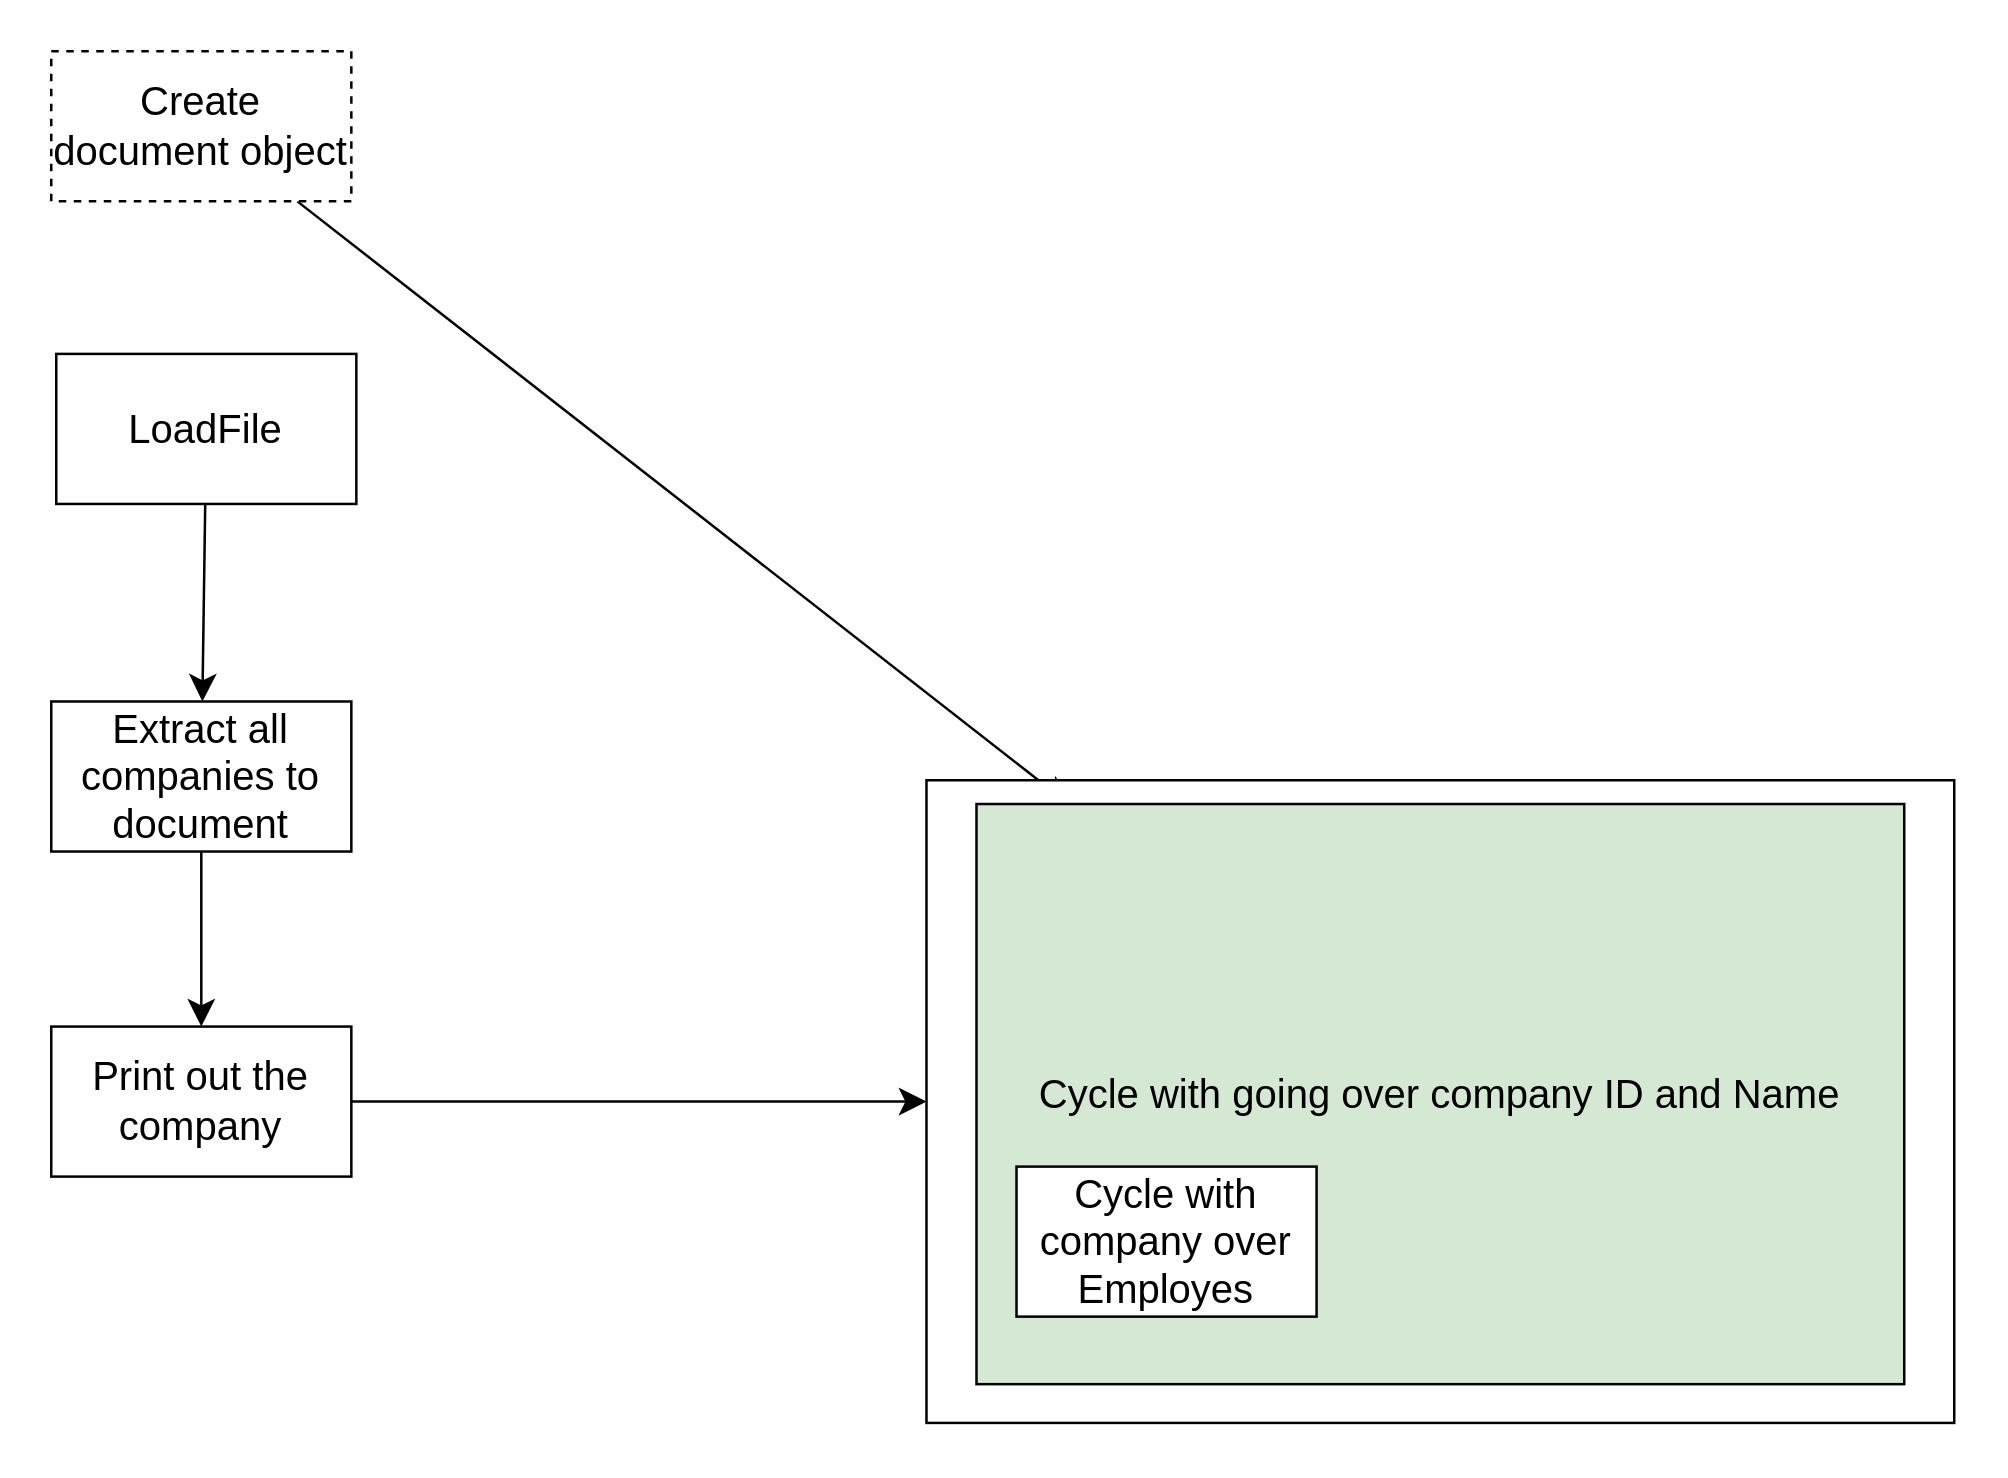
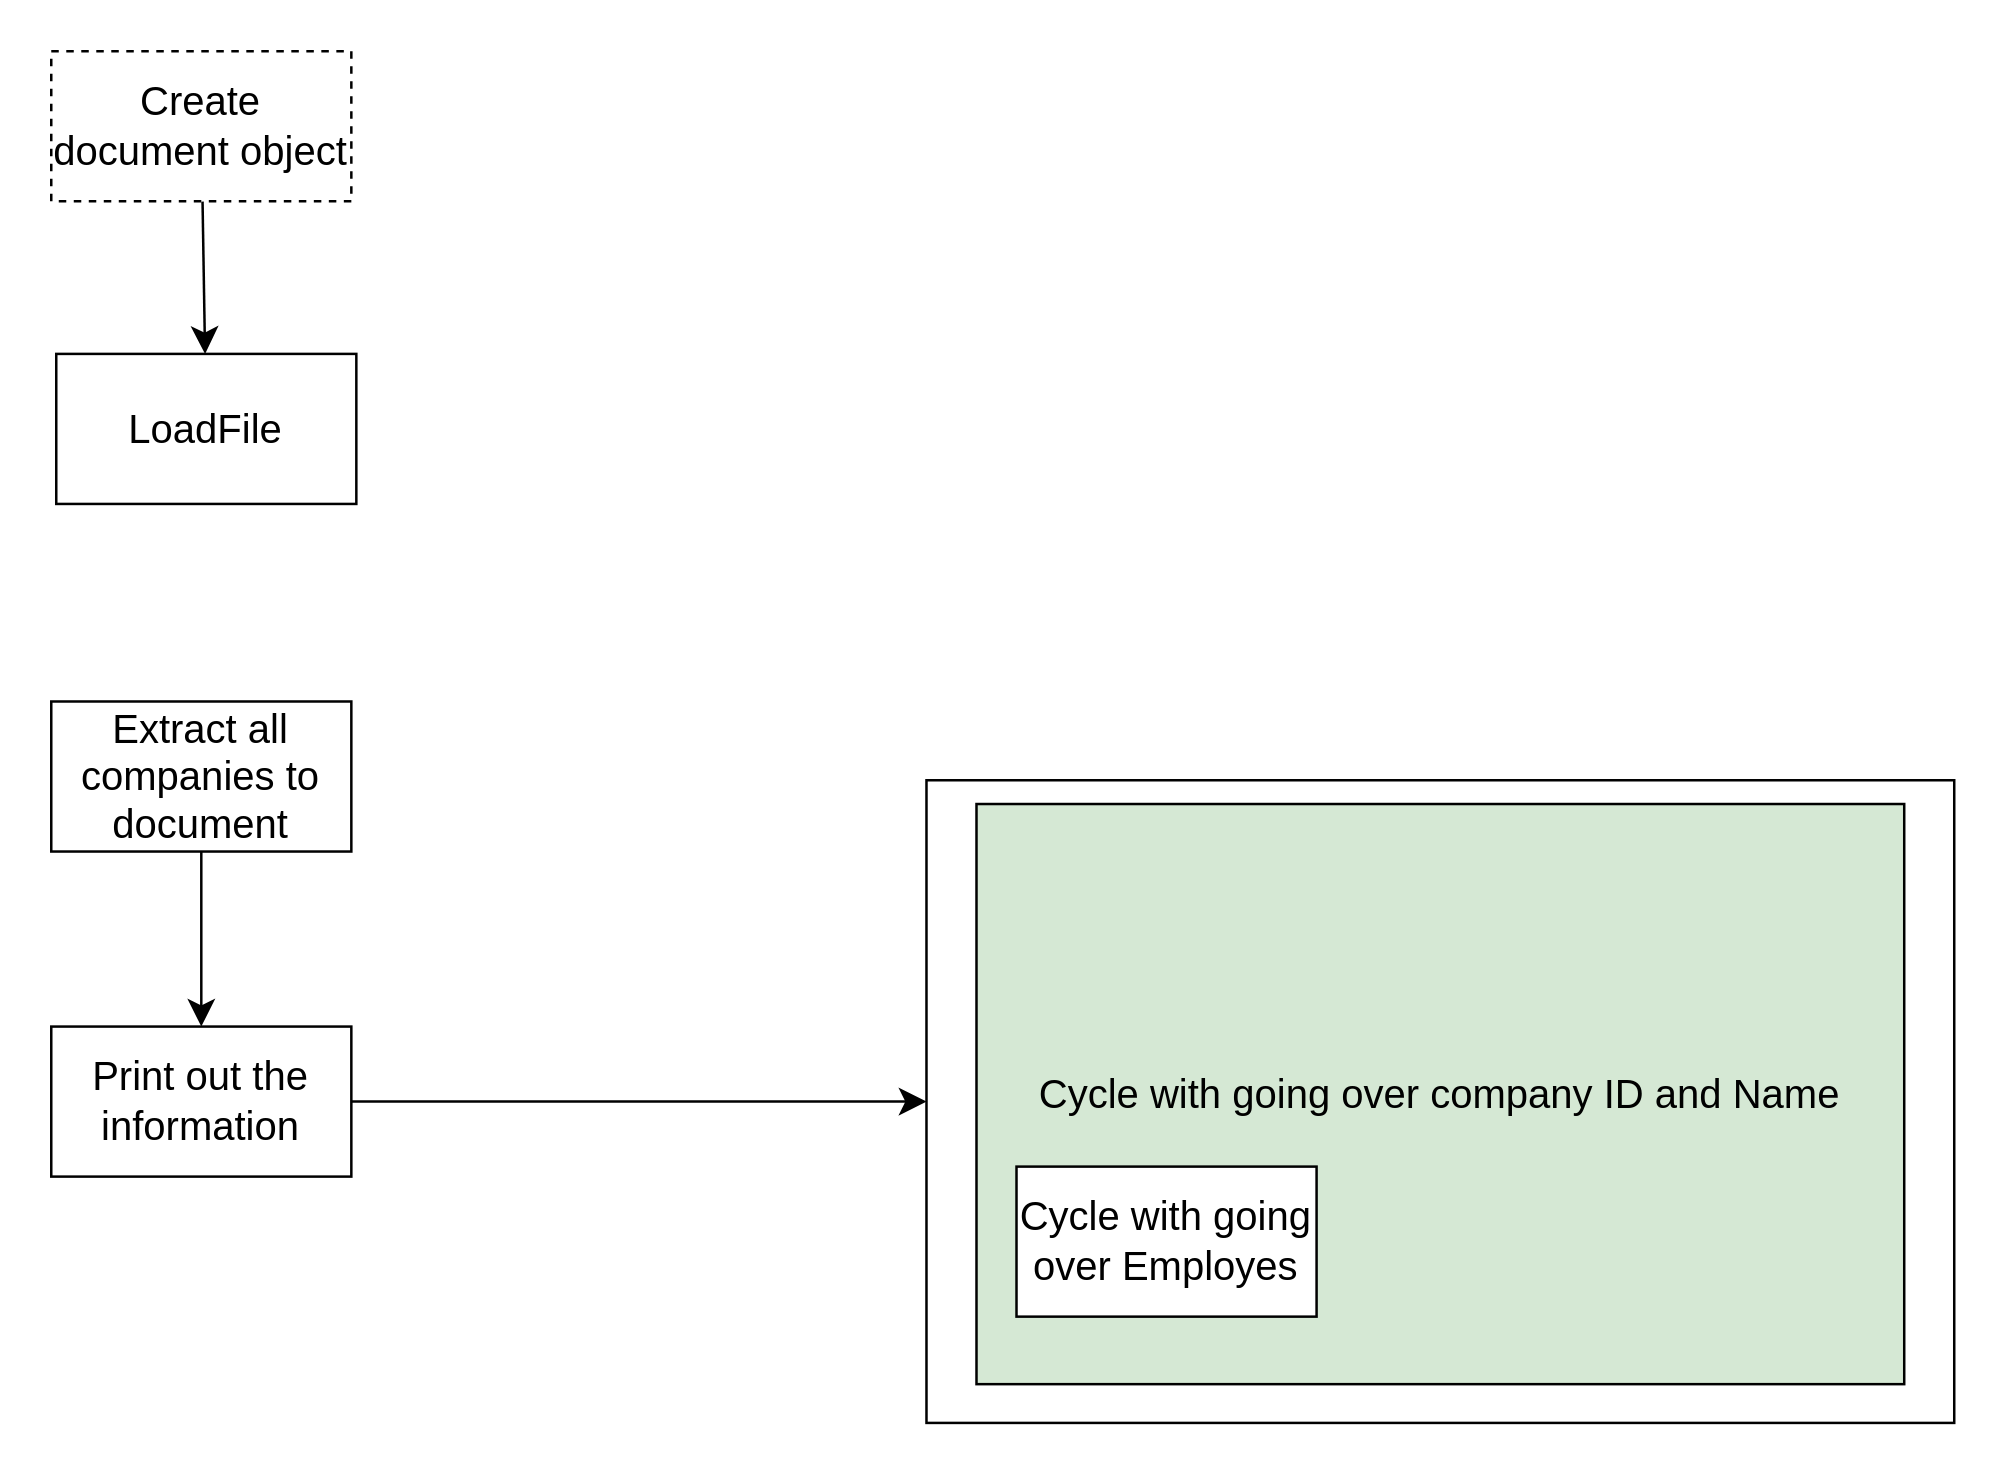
(668, 491) -> (204, 268)
(204, 593) -> none
(201, 1101) -> (201, 1101)
(1166, 1241) -> (1166, 1241)
